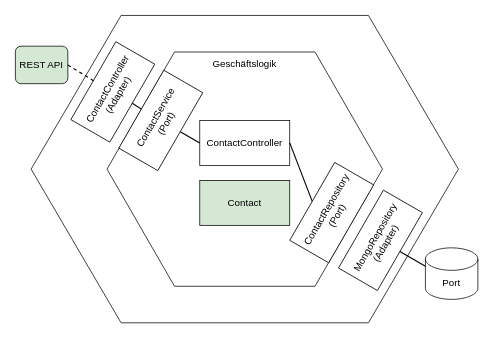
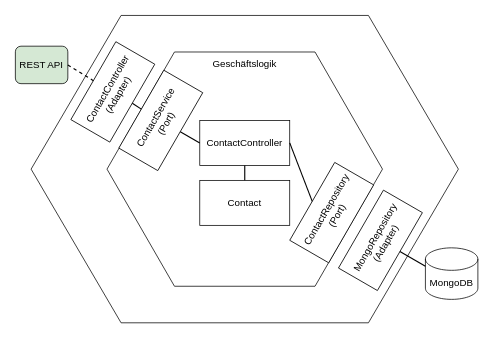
none -> (245, 173)
(245, 203) -> (245, 203)
(452, 283) -> (452, 283)
